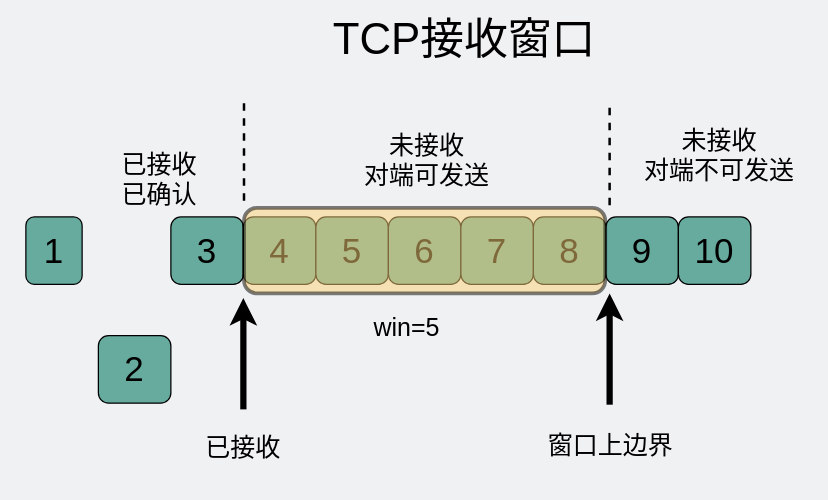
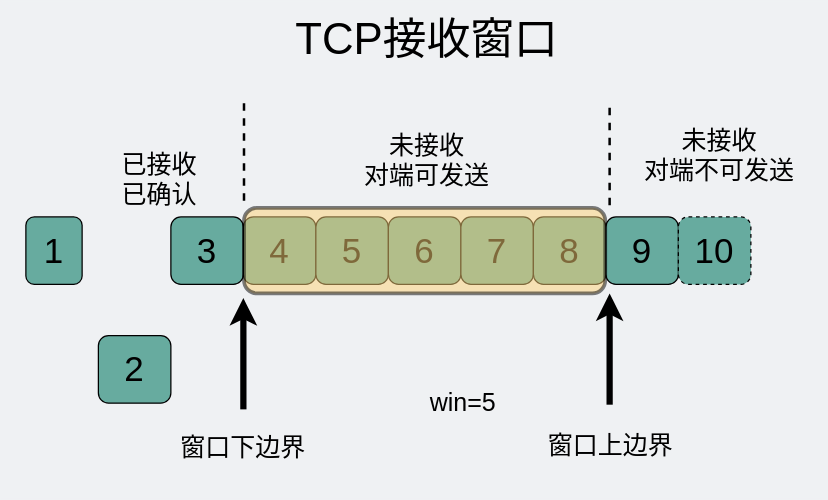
(464, 38) -> (427, 38)
(714, 251) -> (714, 251)
(407, 327) -> (463, 402)
(243, 447) -> (243, 447)
